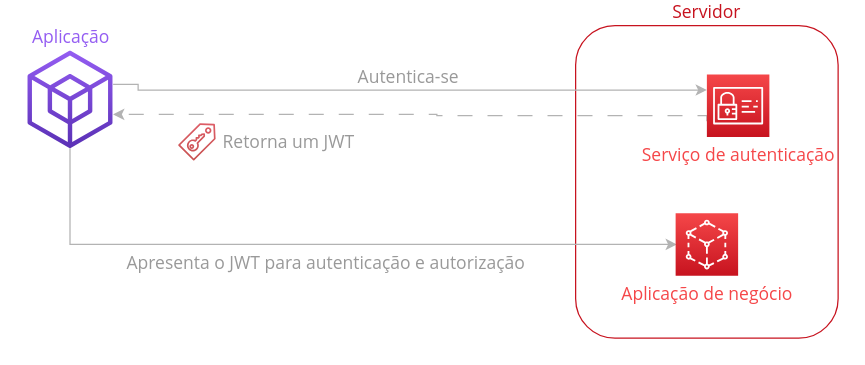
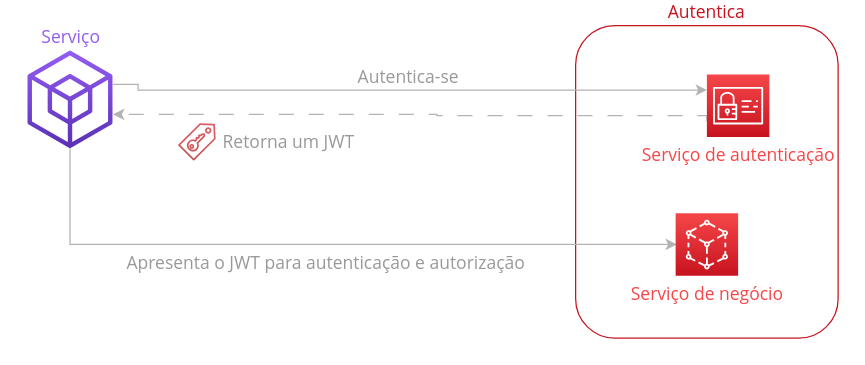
(707, 11) -> (707, 11)
(71, 36) -> (71, 36)
(708, 295) -> (708, 295)
